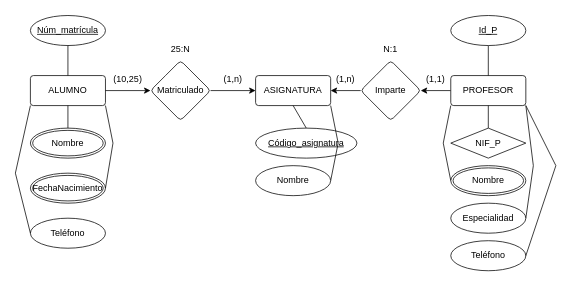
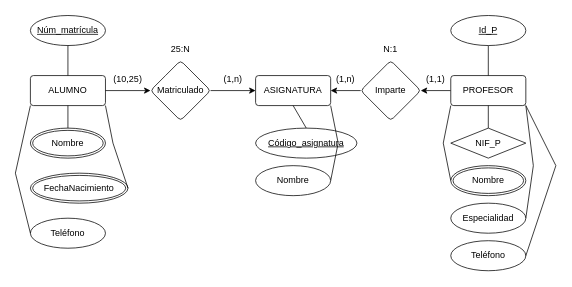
(68, 188) -> (79, 188)
